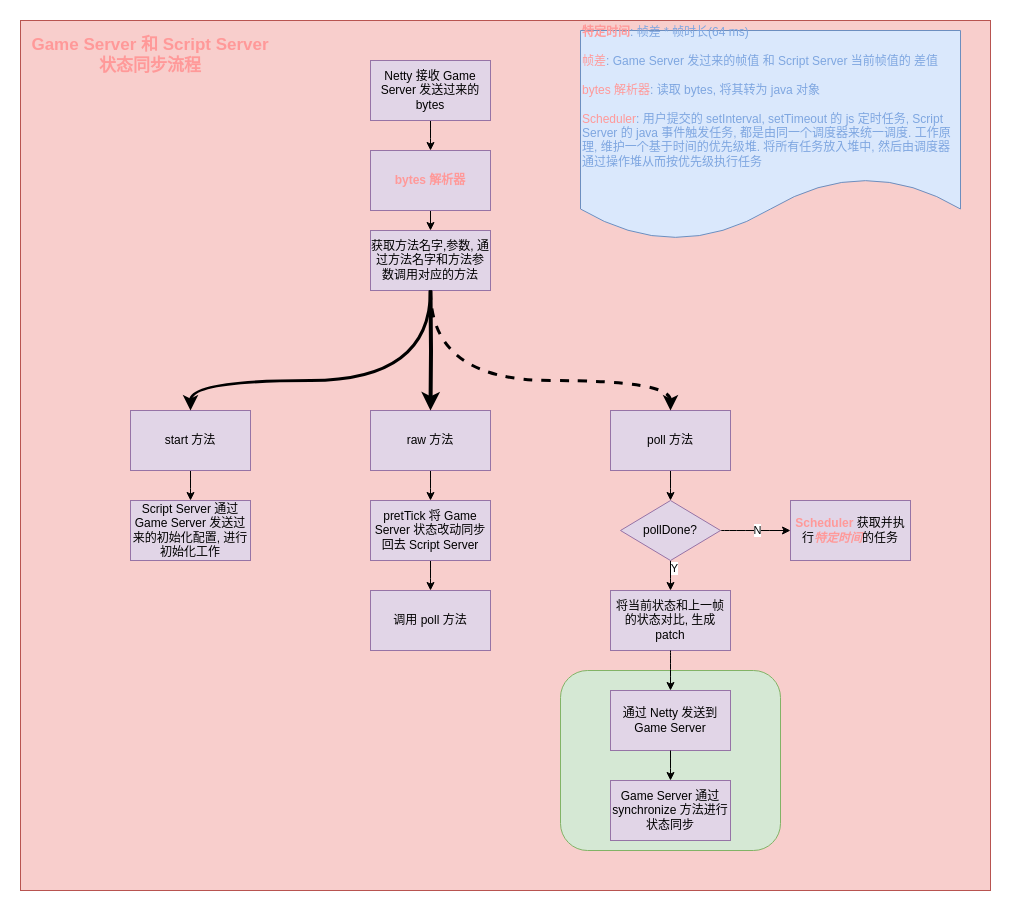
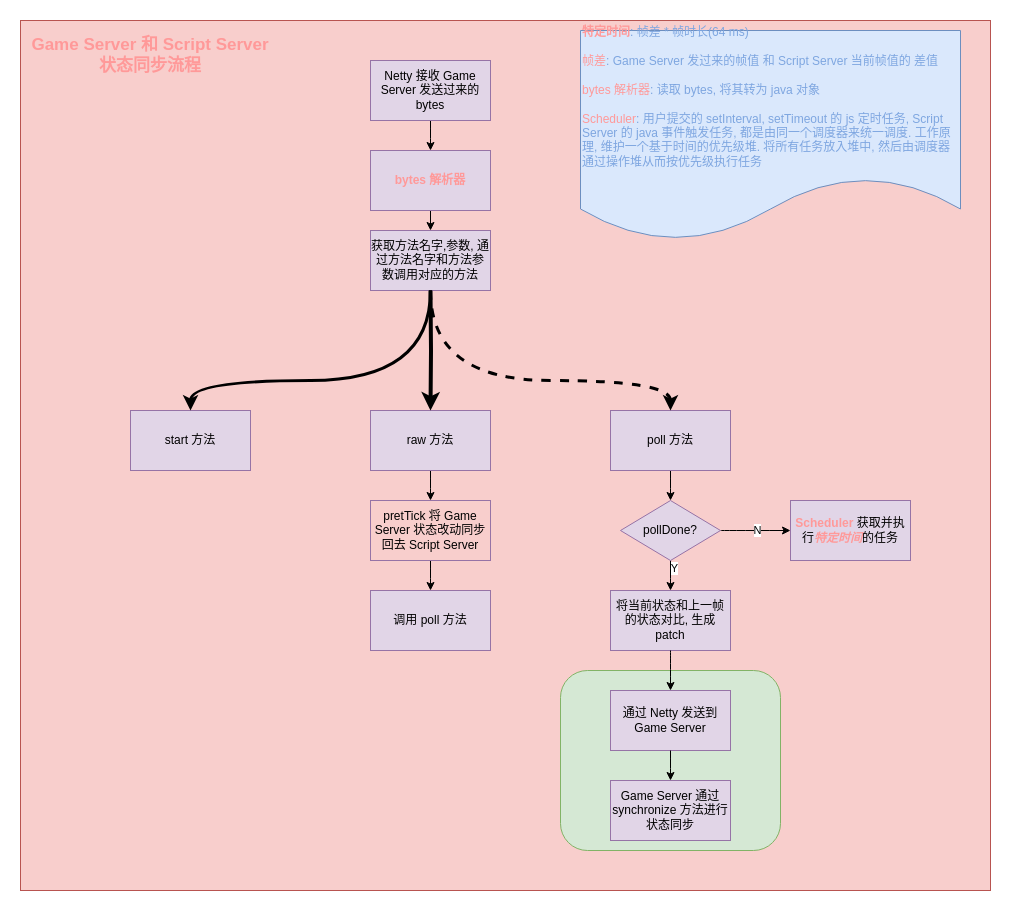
(191, 487) -> none
(191, 531) -> none
(431, 531) -> (431, 531)
